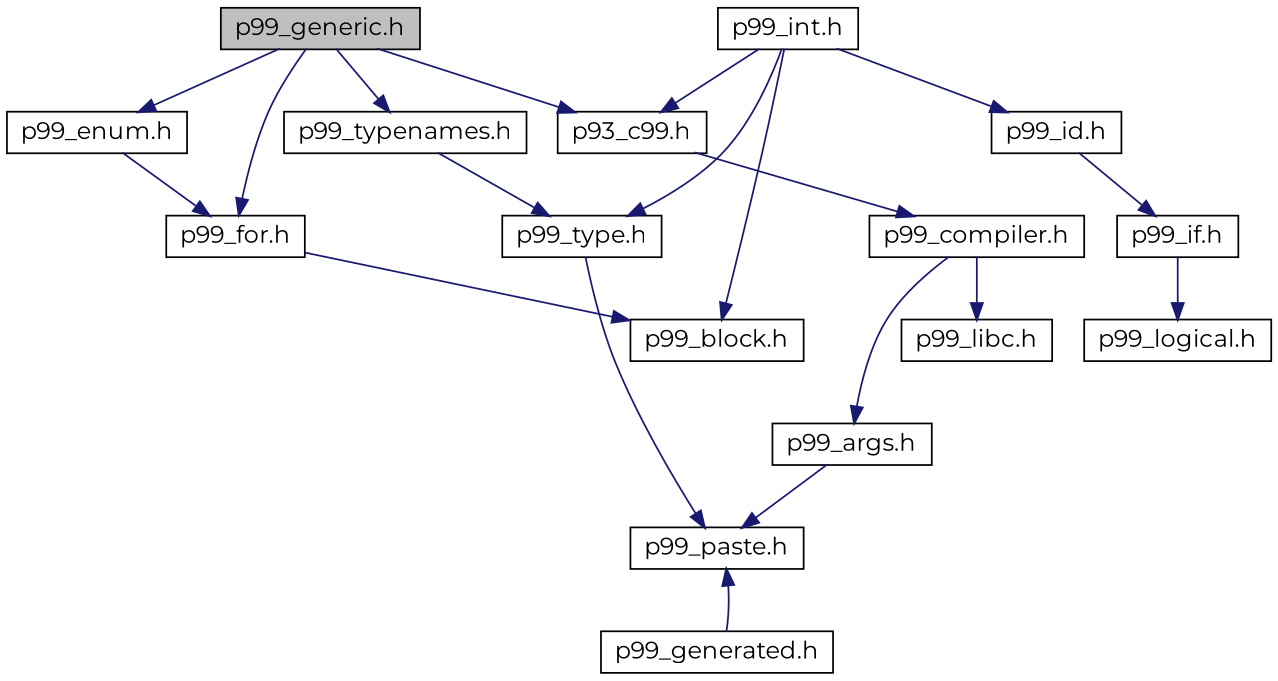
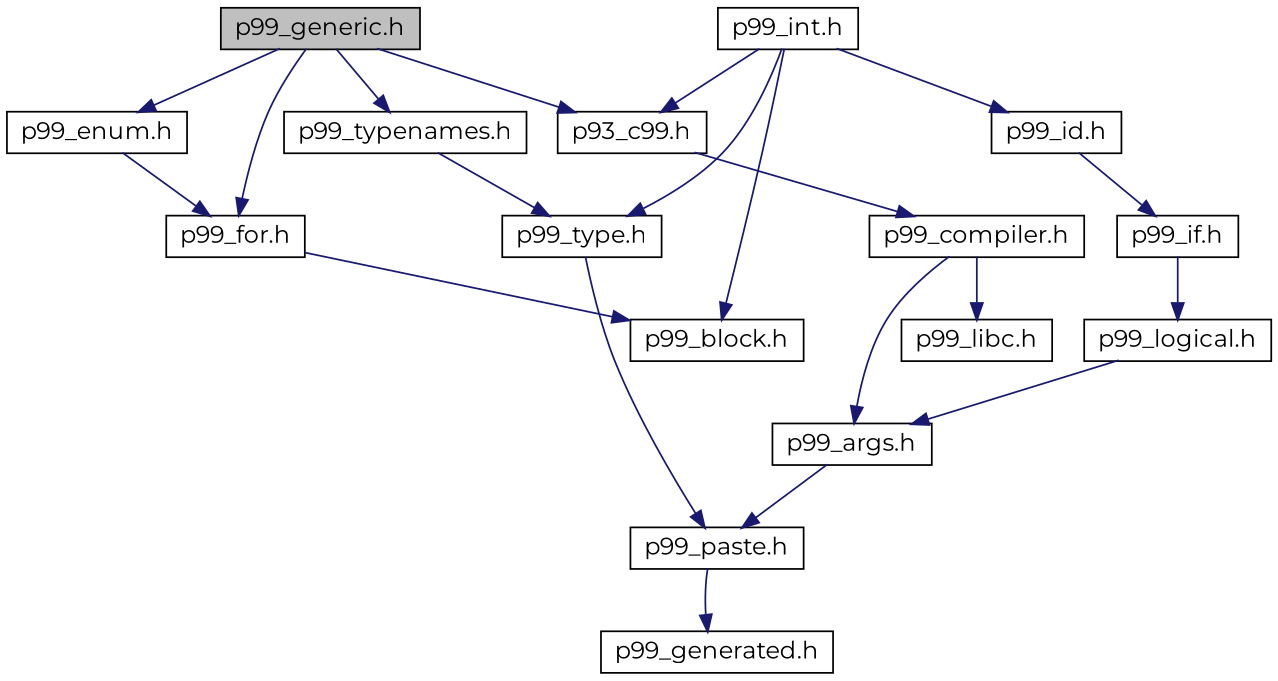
none -> (1023, 390)
(729, 609) -> (706, 591)
